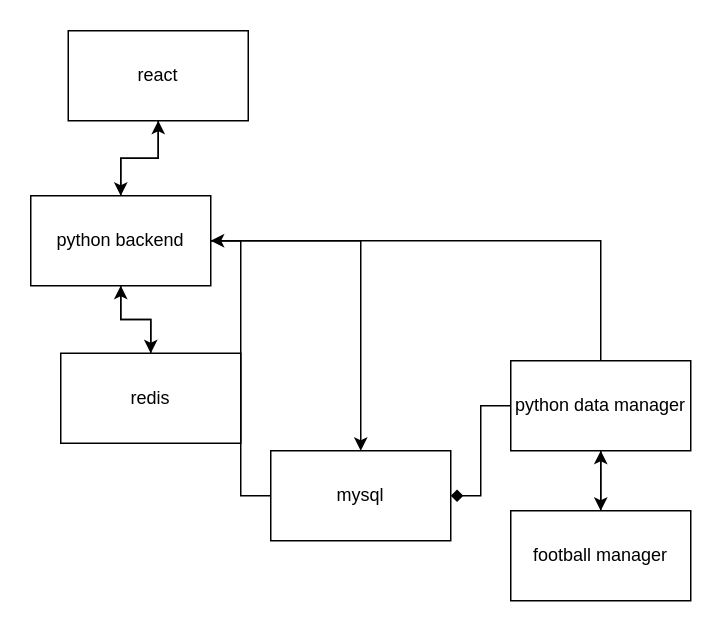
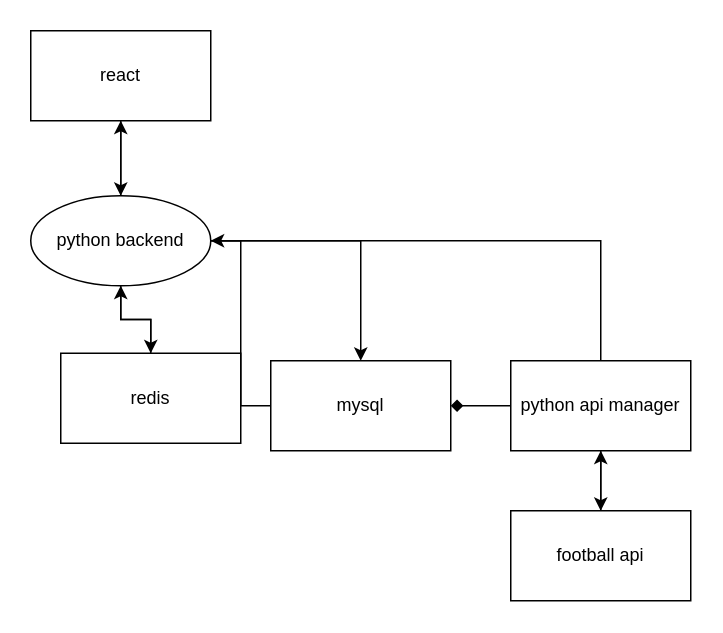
(158, 76) -> (121, 76)
(121, 241) -> (121, 241)
(601, 406) -> (601, 406)
(361, 496) -> (361, 406)
(601, 556) -> (601, 556)
